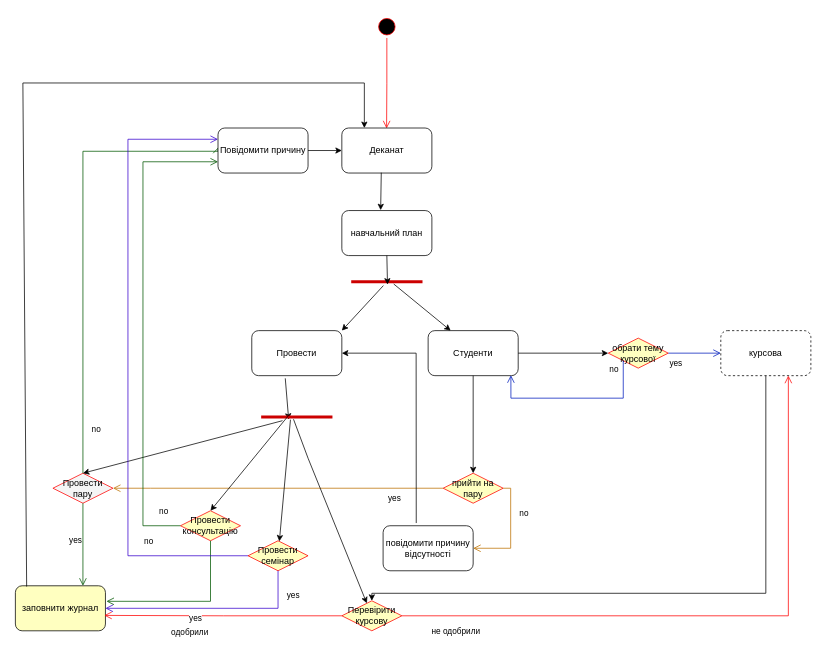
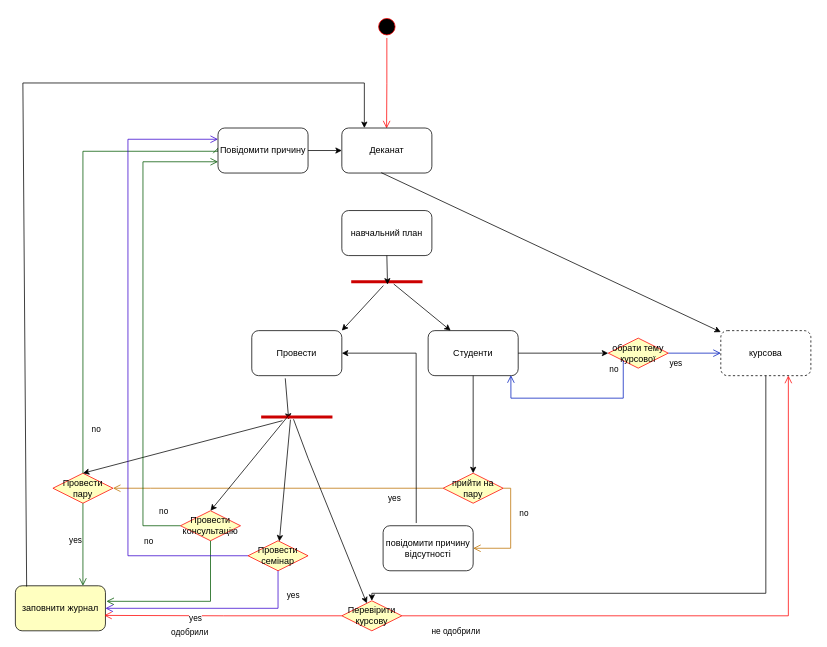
(381, 200) -> (549, 251)
(83, 488) -> (83, 488)
